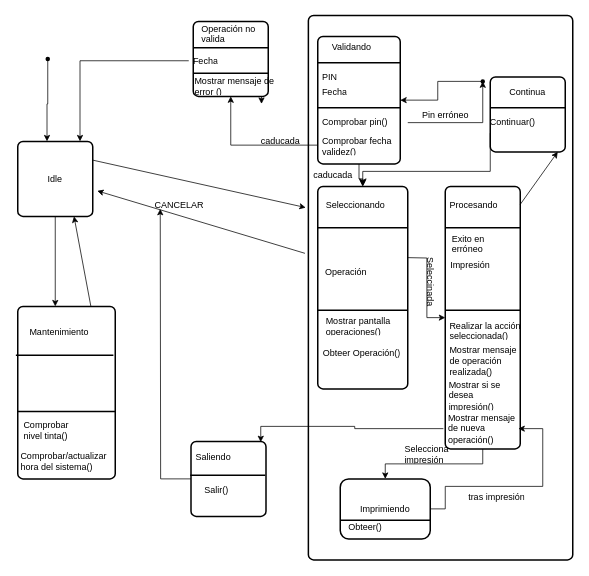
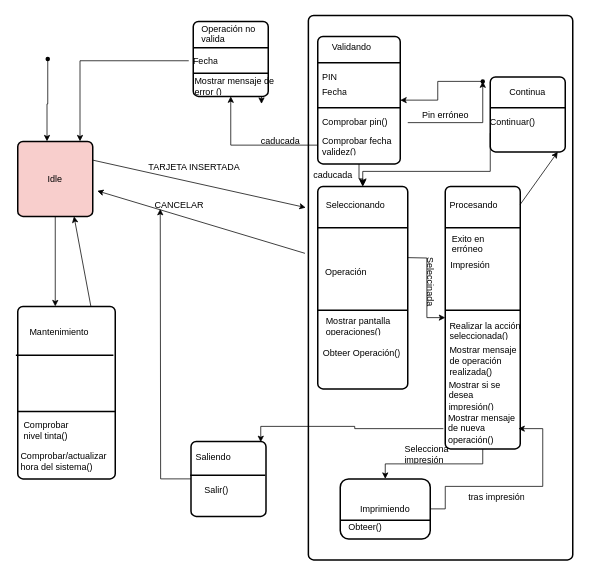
none -> (194, 168)
(55, 179) -> (55, 179)
